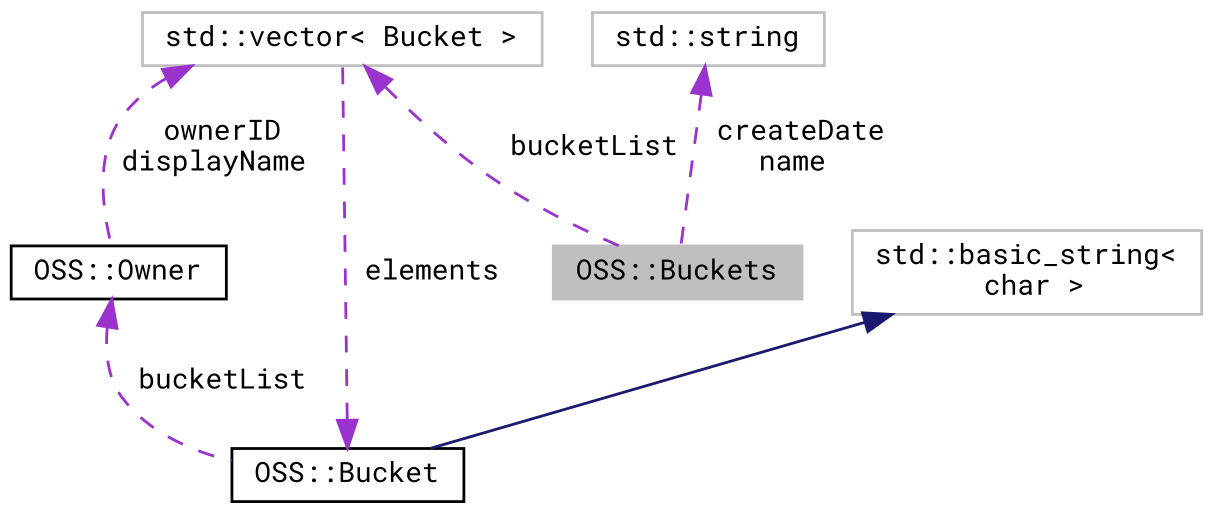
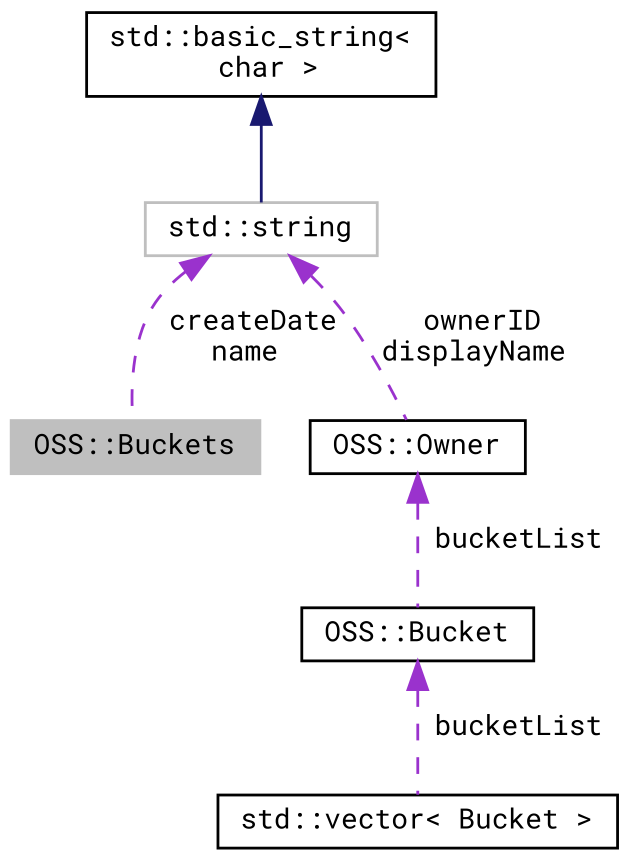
(342, 39) -> (418, 822)
(107, 151) -> (365, 344)
(493, 179) -> none
(425, 272) -> (511, 728)
(1027, 272) -> (261, 54)
(647, 385) -> (261, 164)
